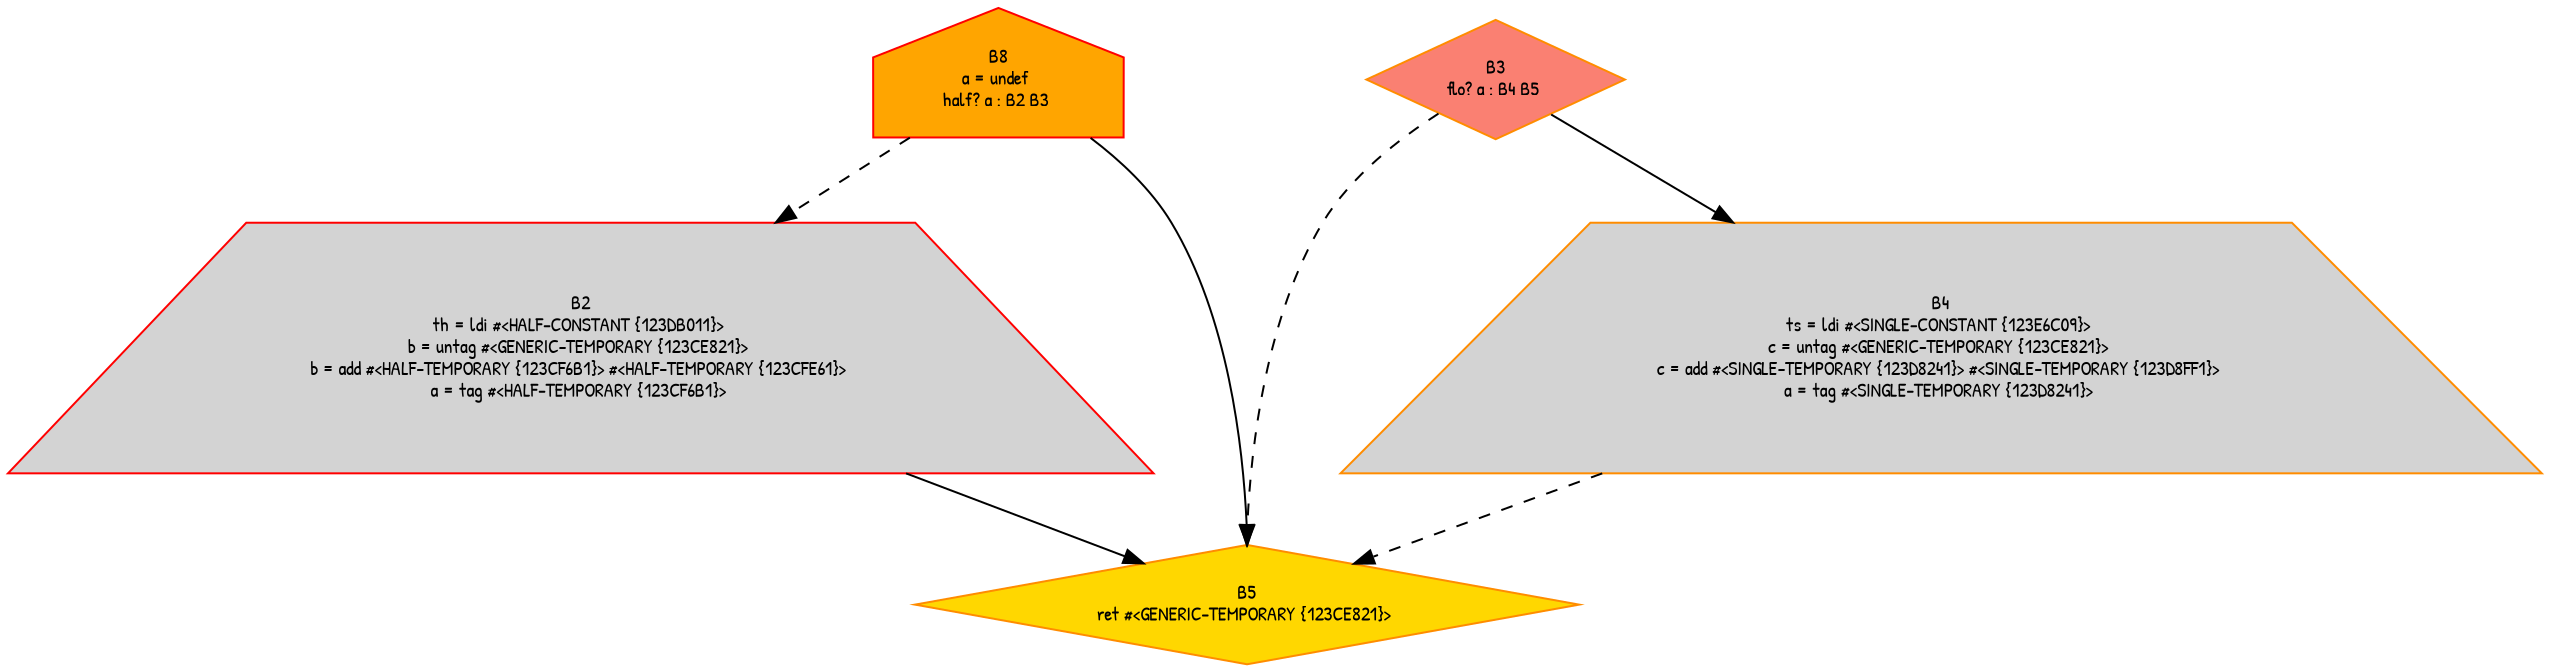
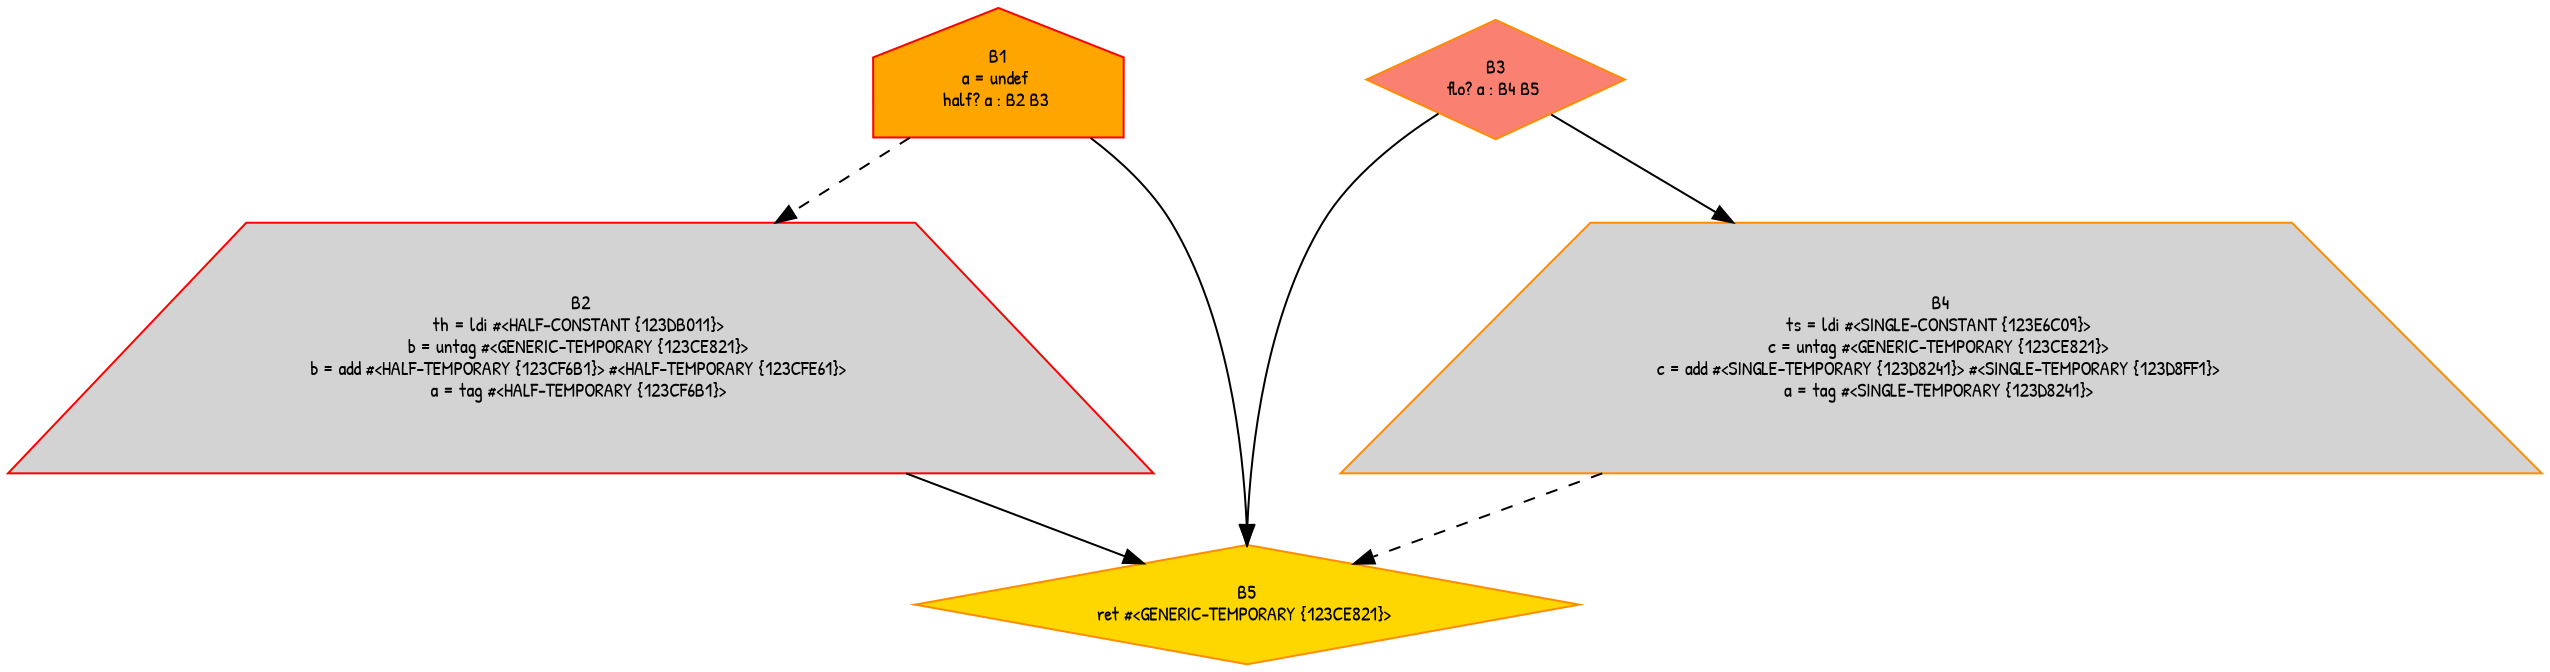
(998, 80) -> (998, 80)
(1290, 292) -> (1290, 292)
